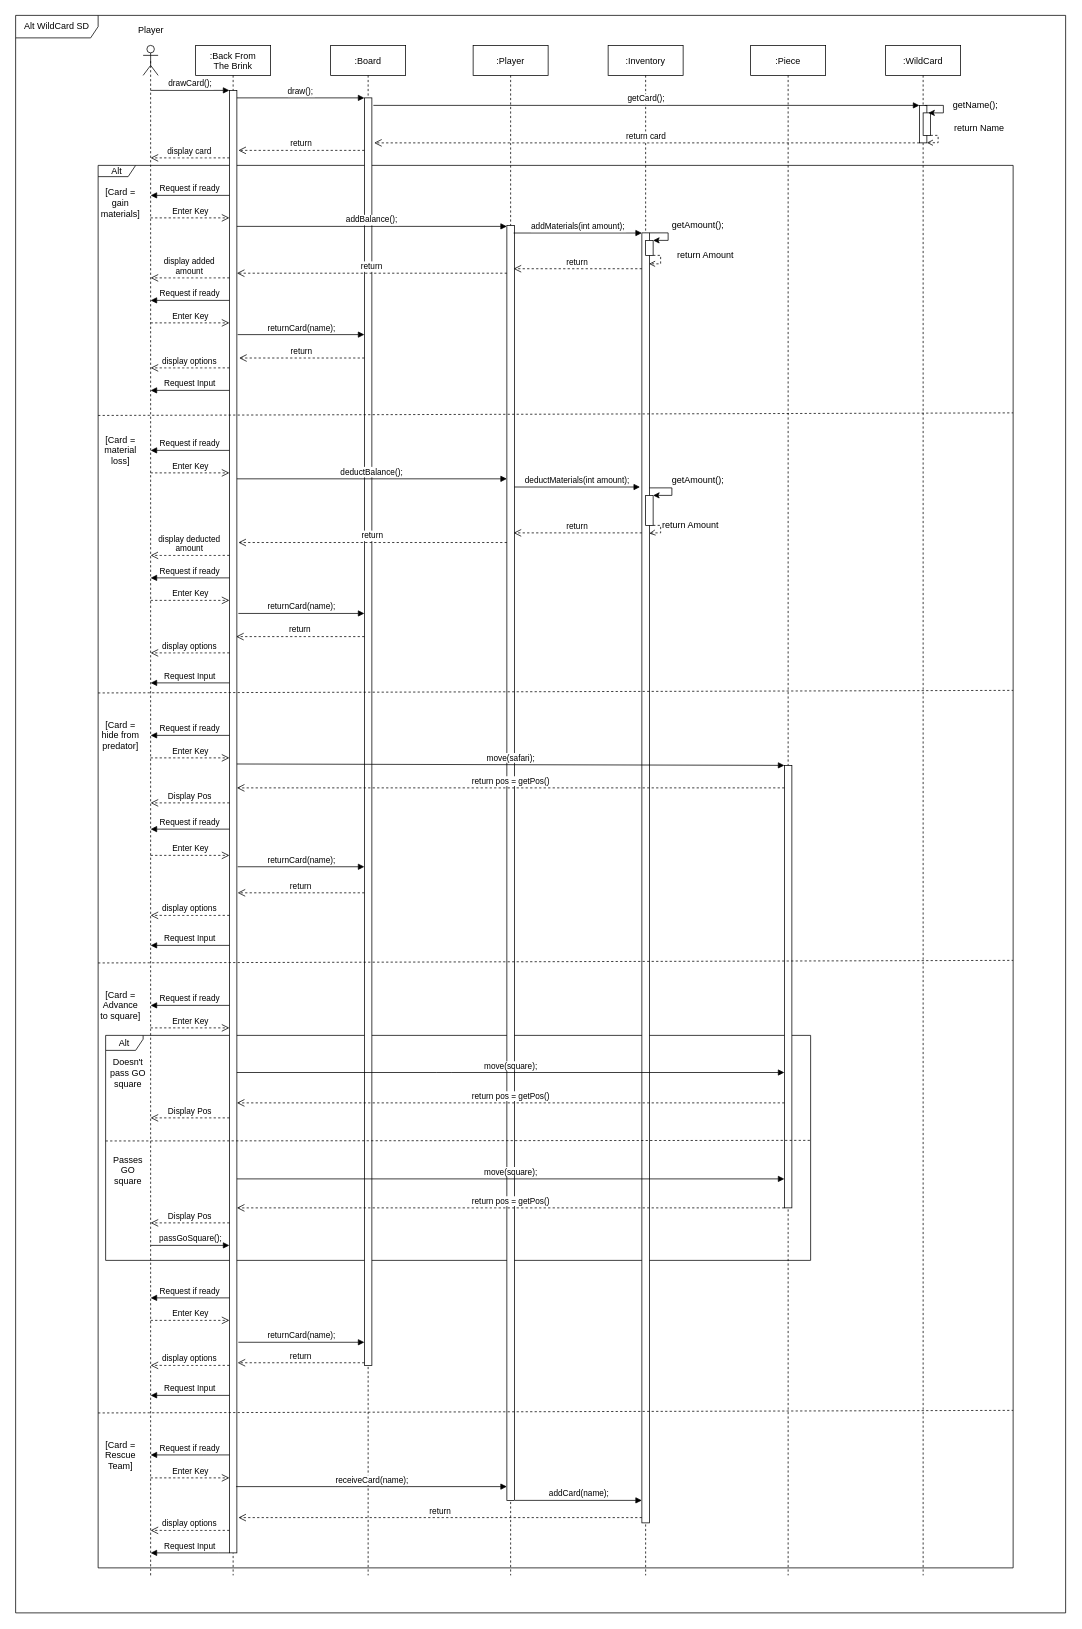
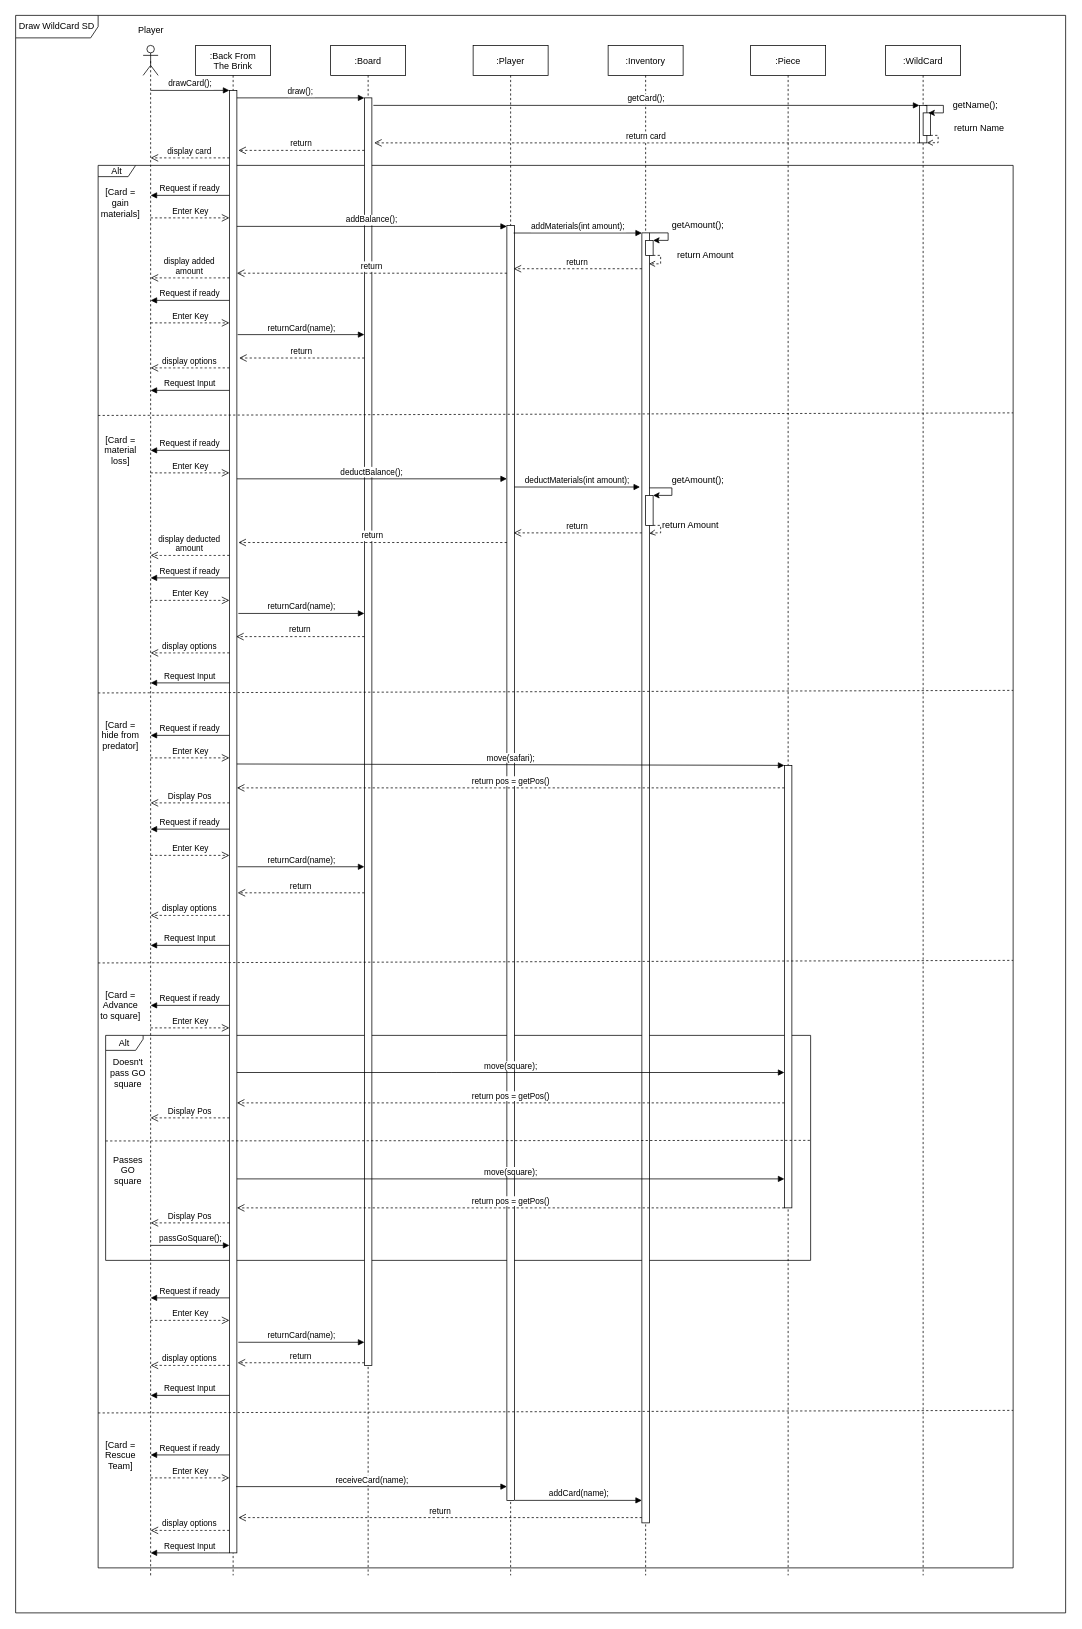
(57, 27) -> (57, 27)
